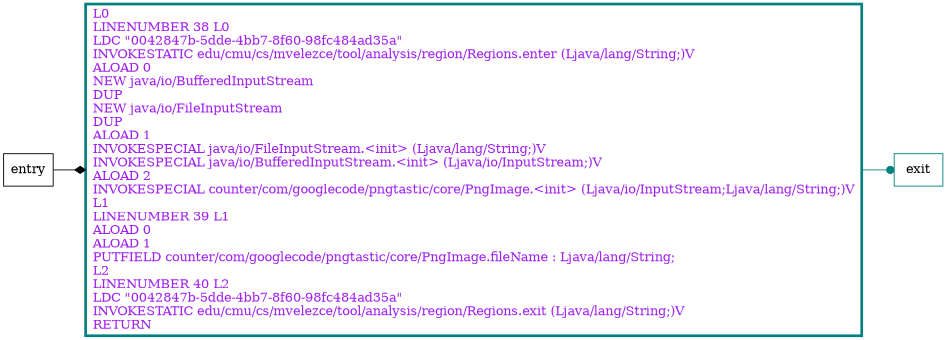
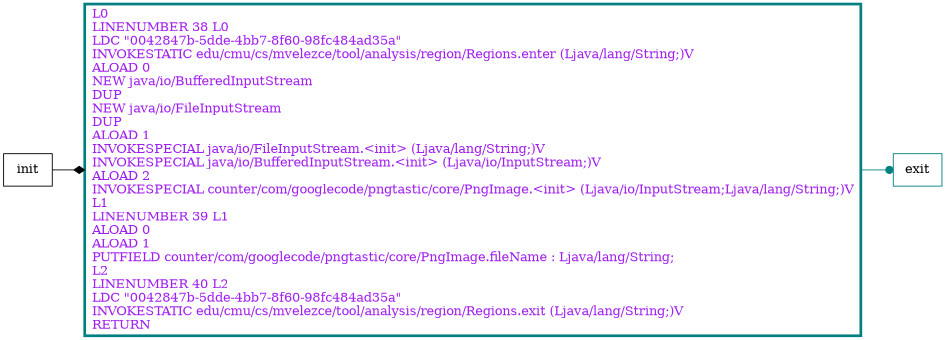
(28, 170) -> (28, 170)
